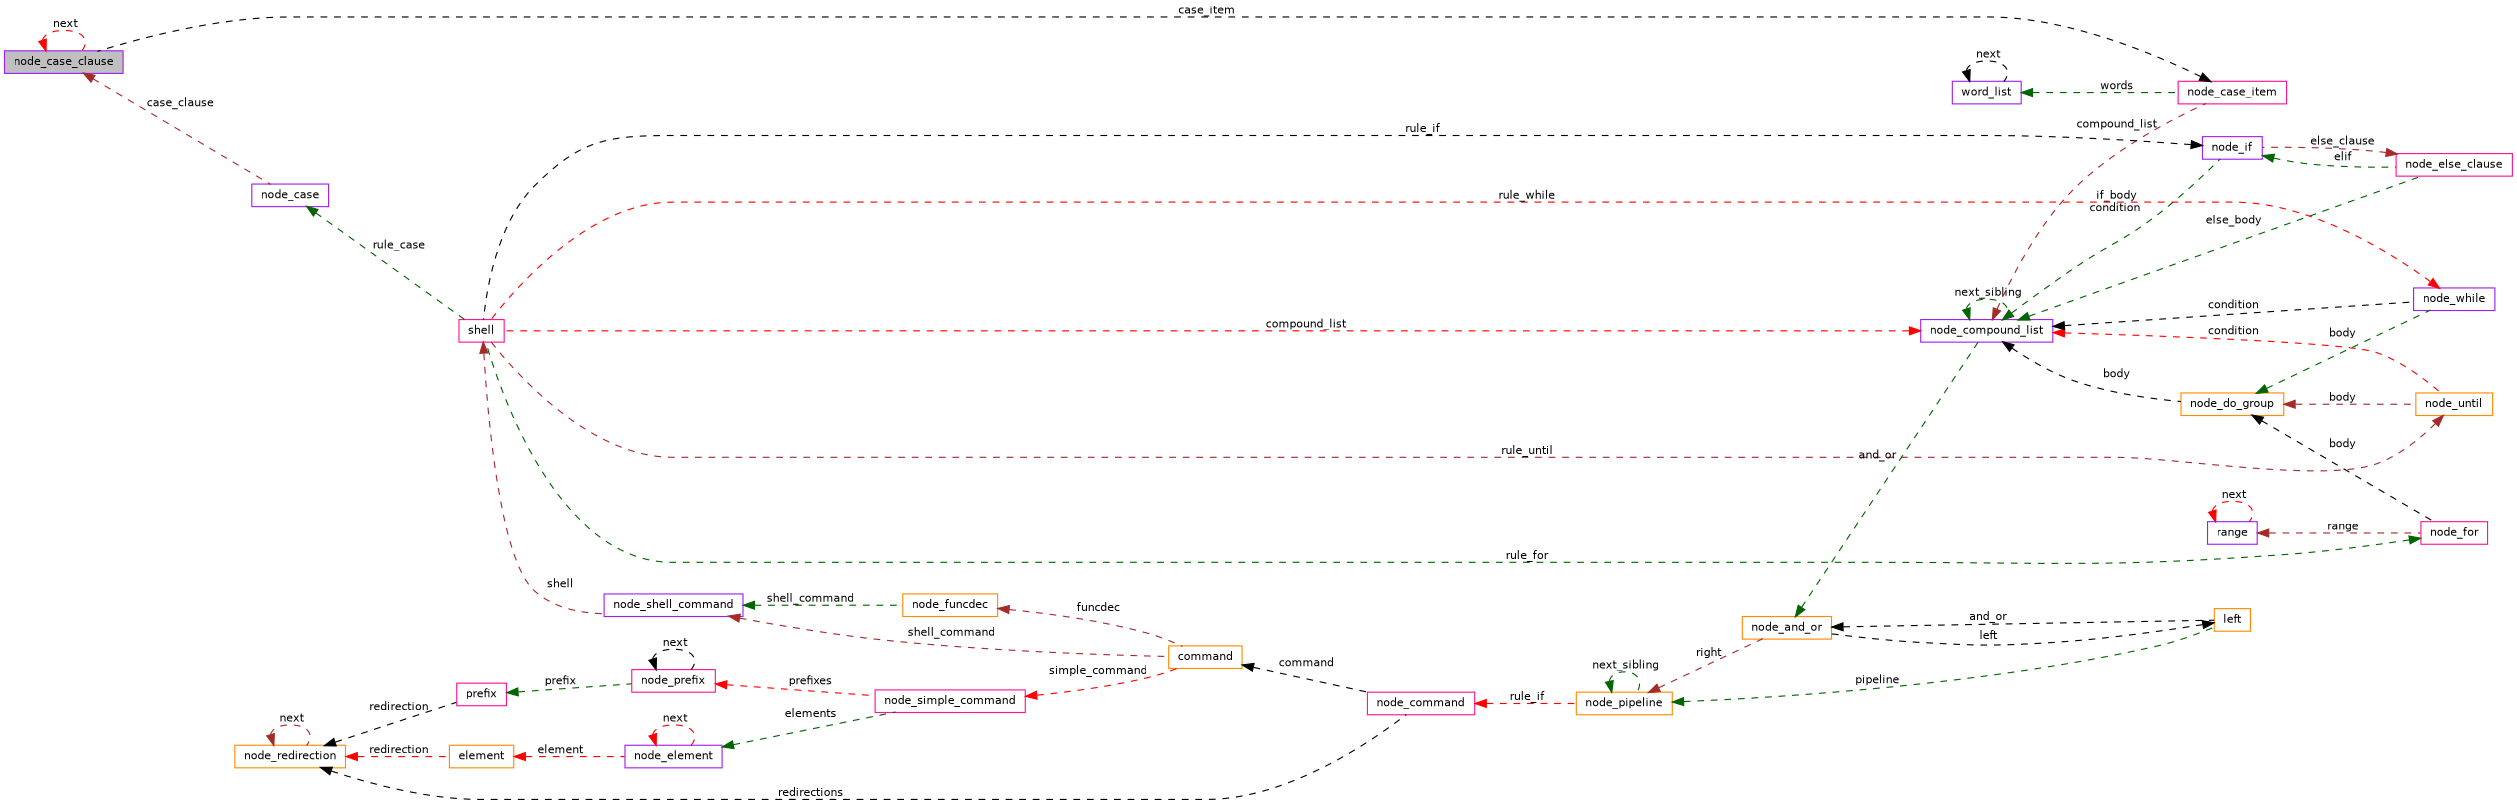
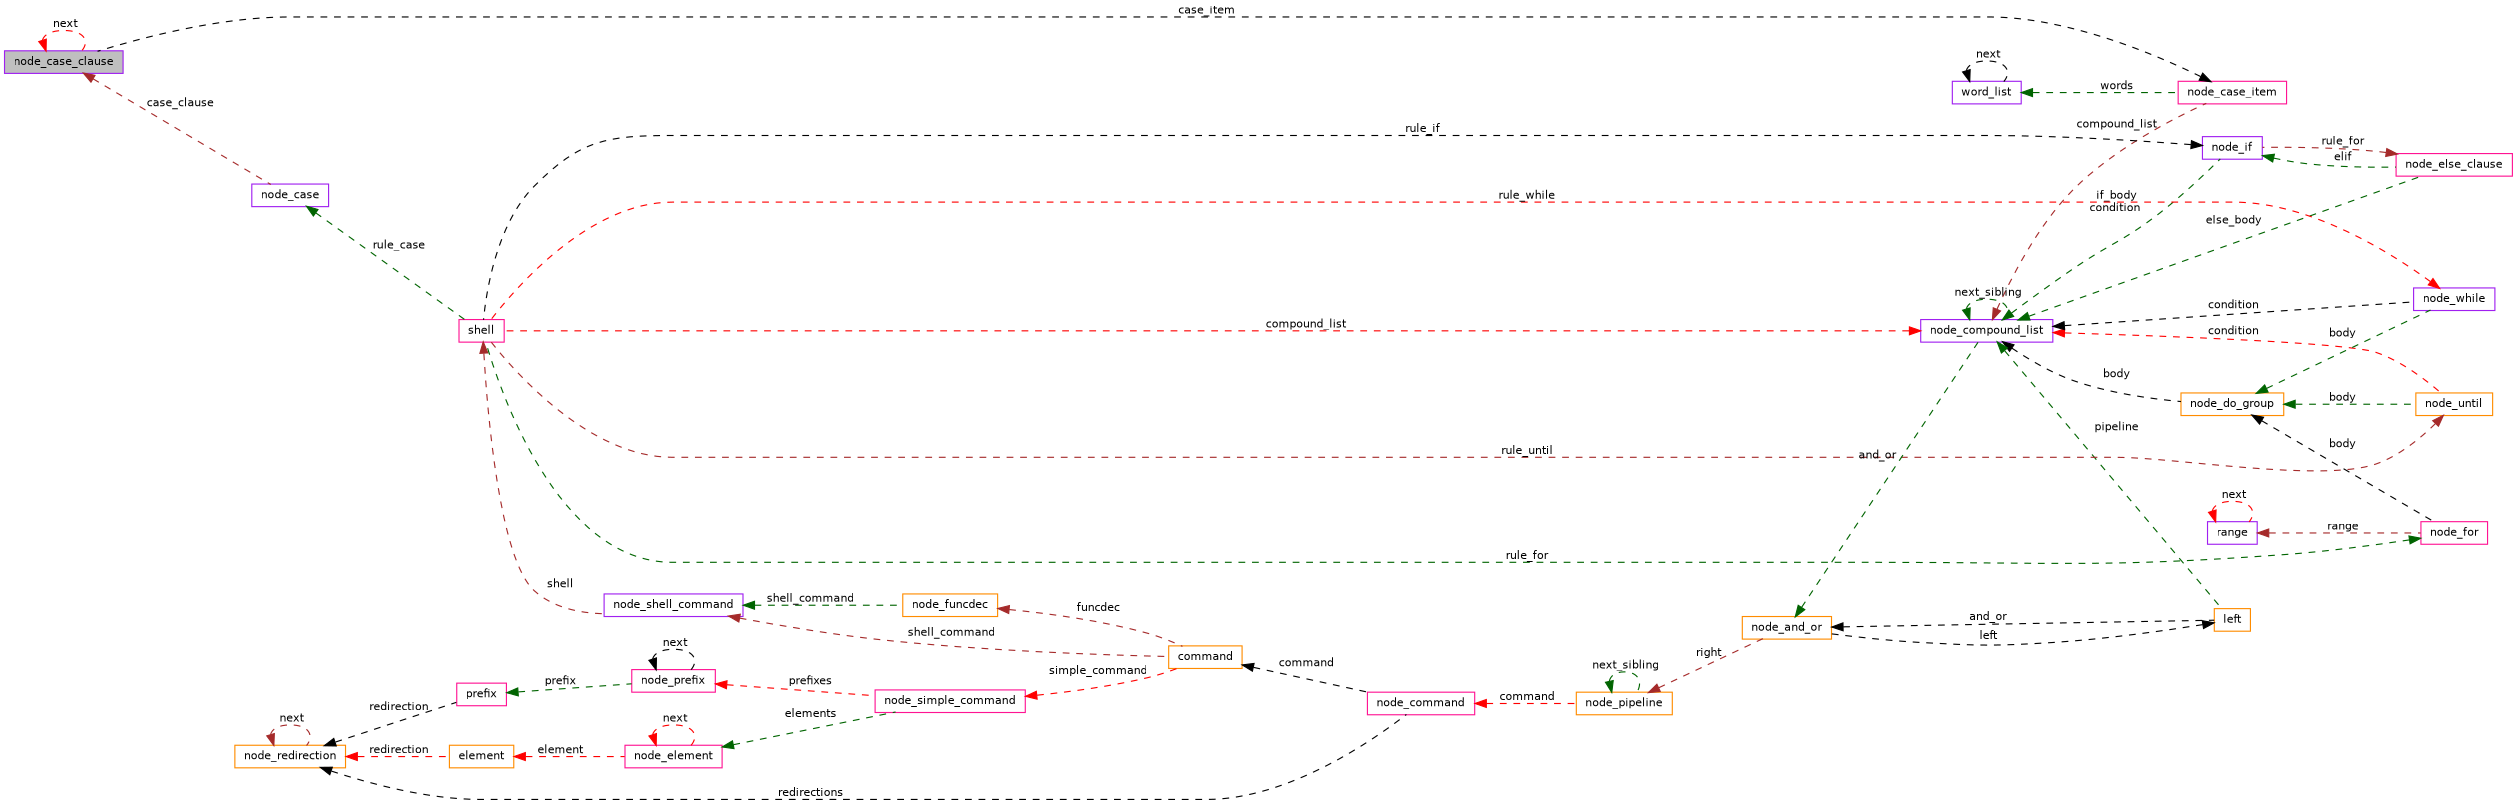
(2341, 142) -> (2341, 142)
(2356, 404) -> (2356, 404)
(1951, 680) -> (2113, 480)
(1526, 697) -> (1526, 697)
(674, 757) -> (674, 757)
